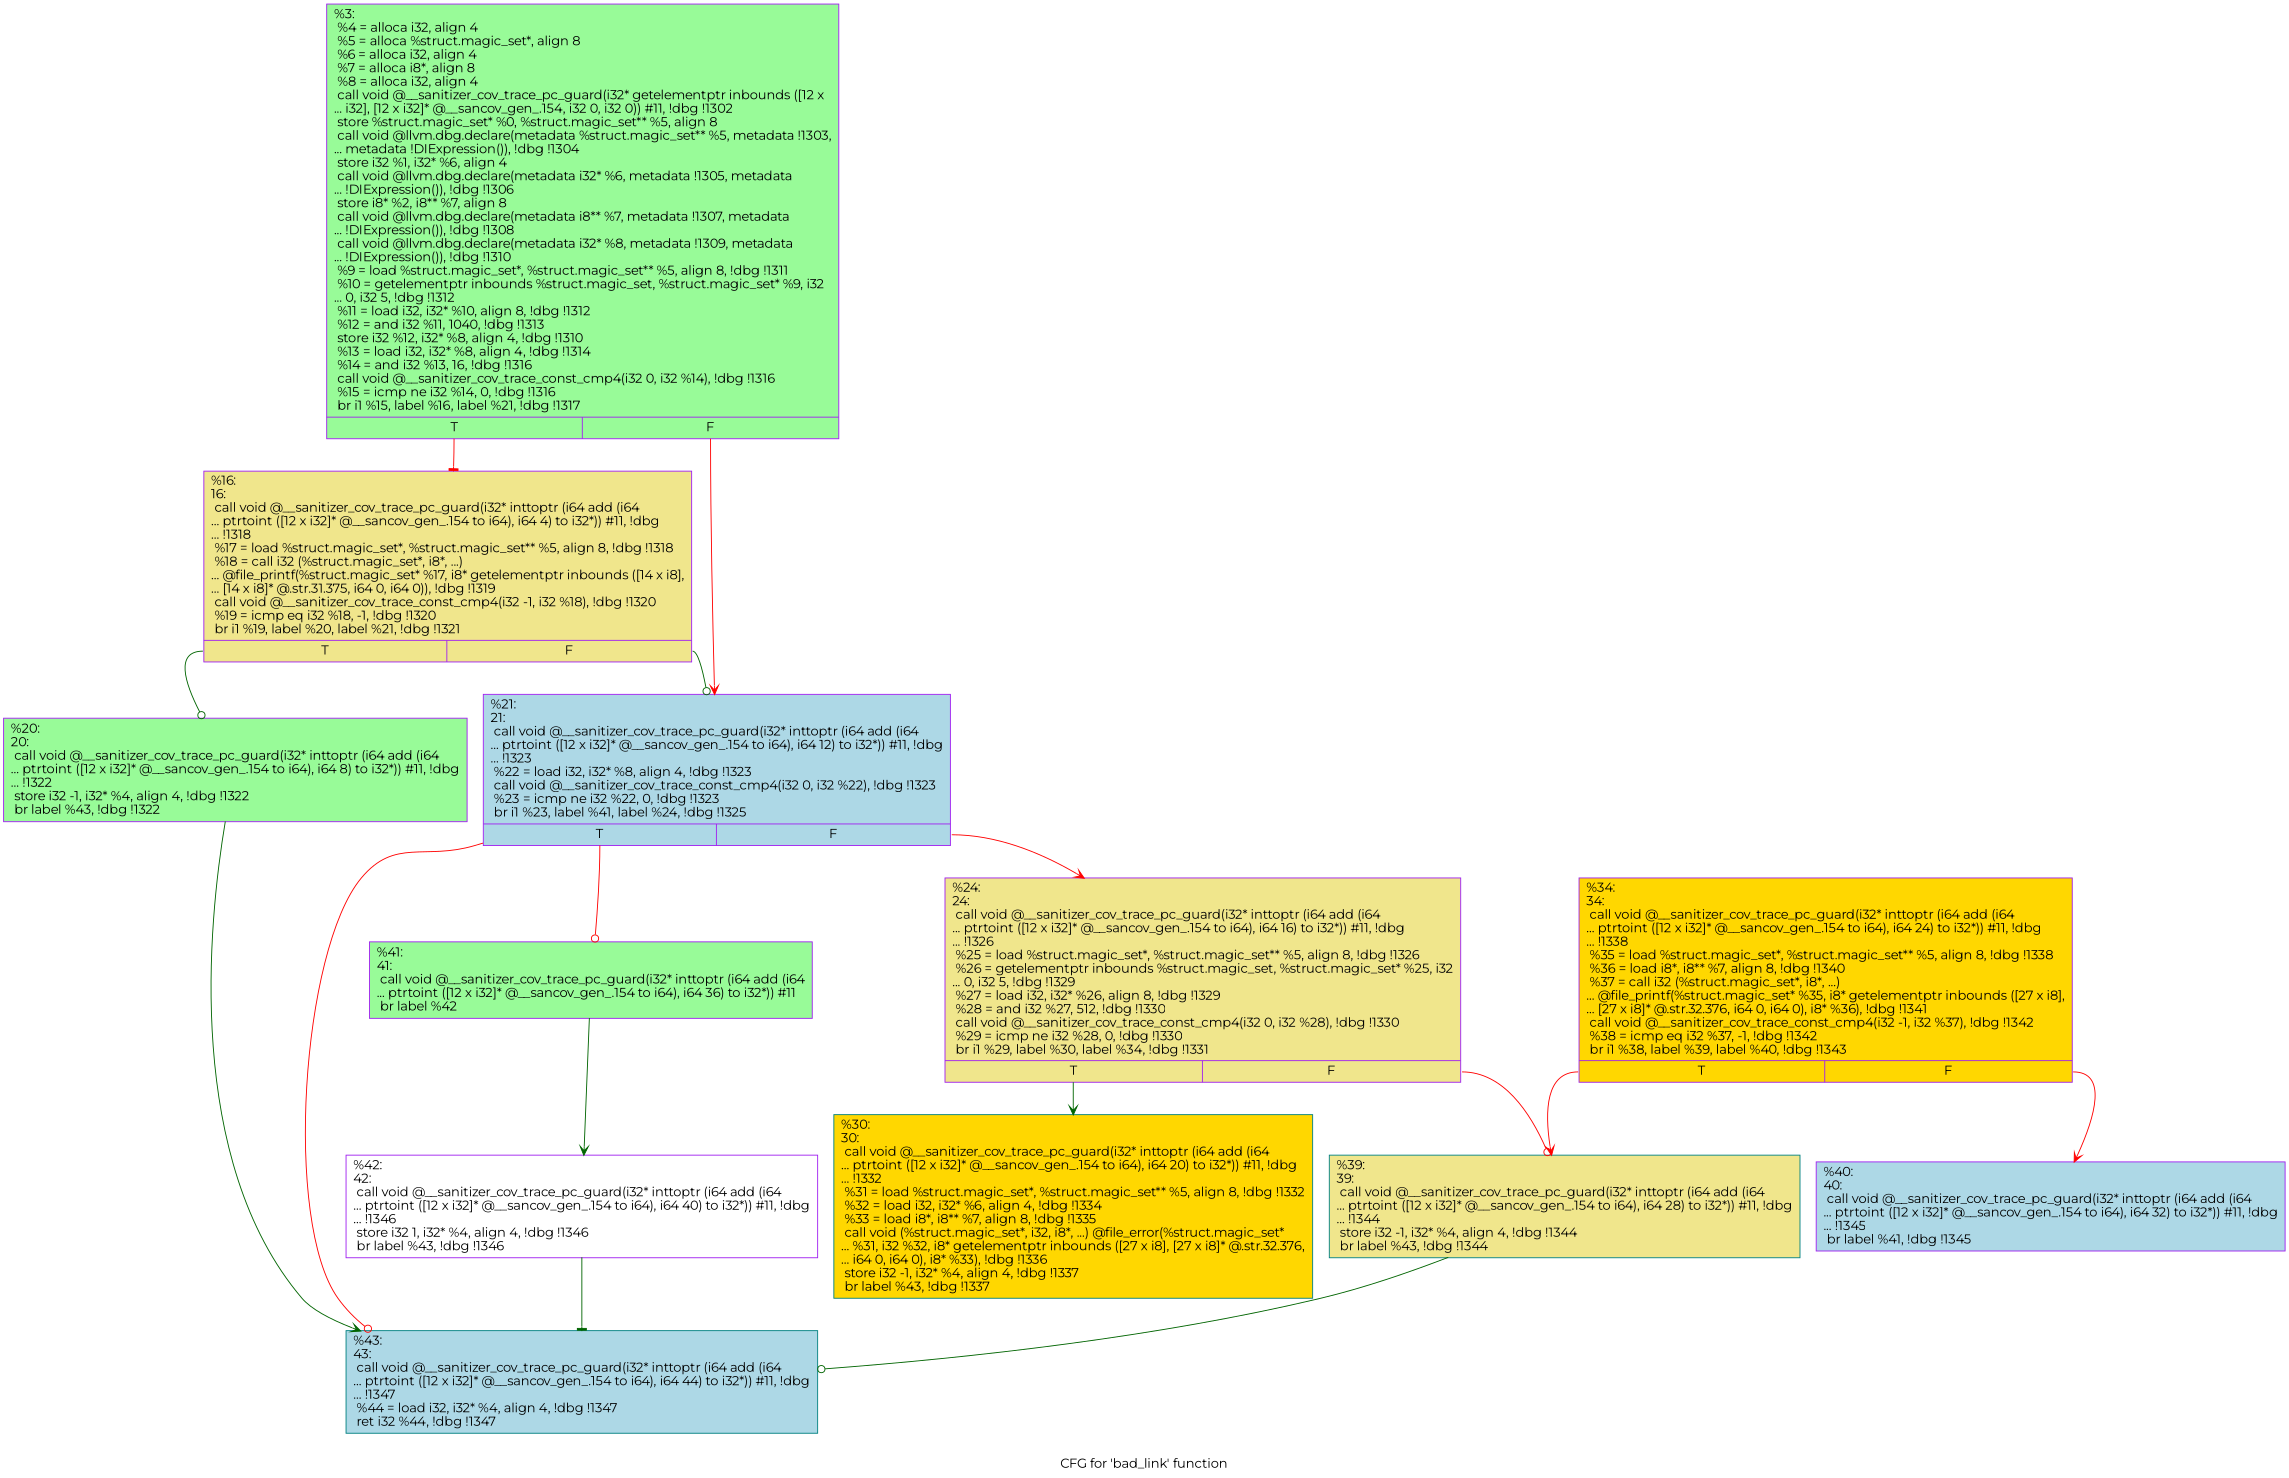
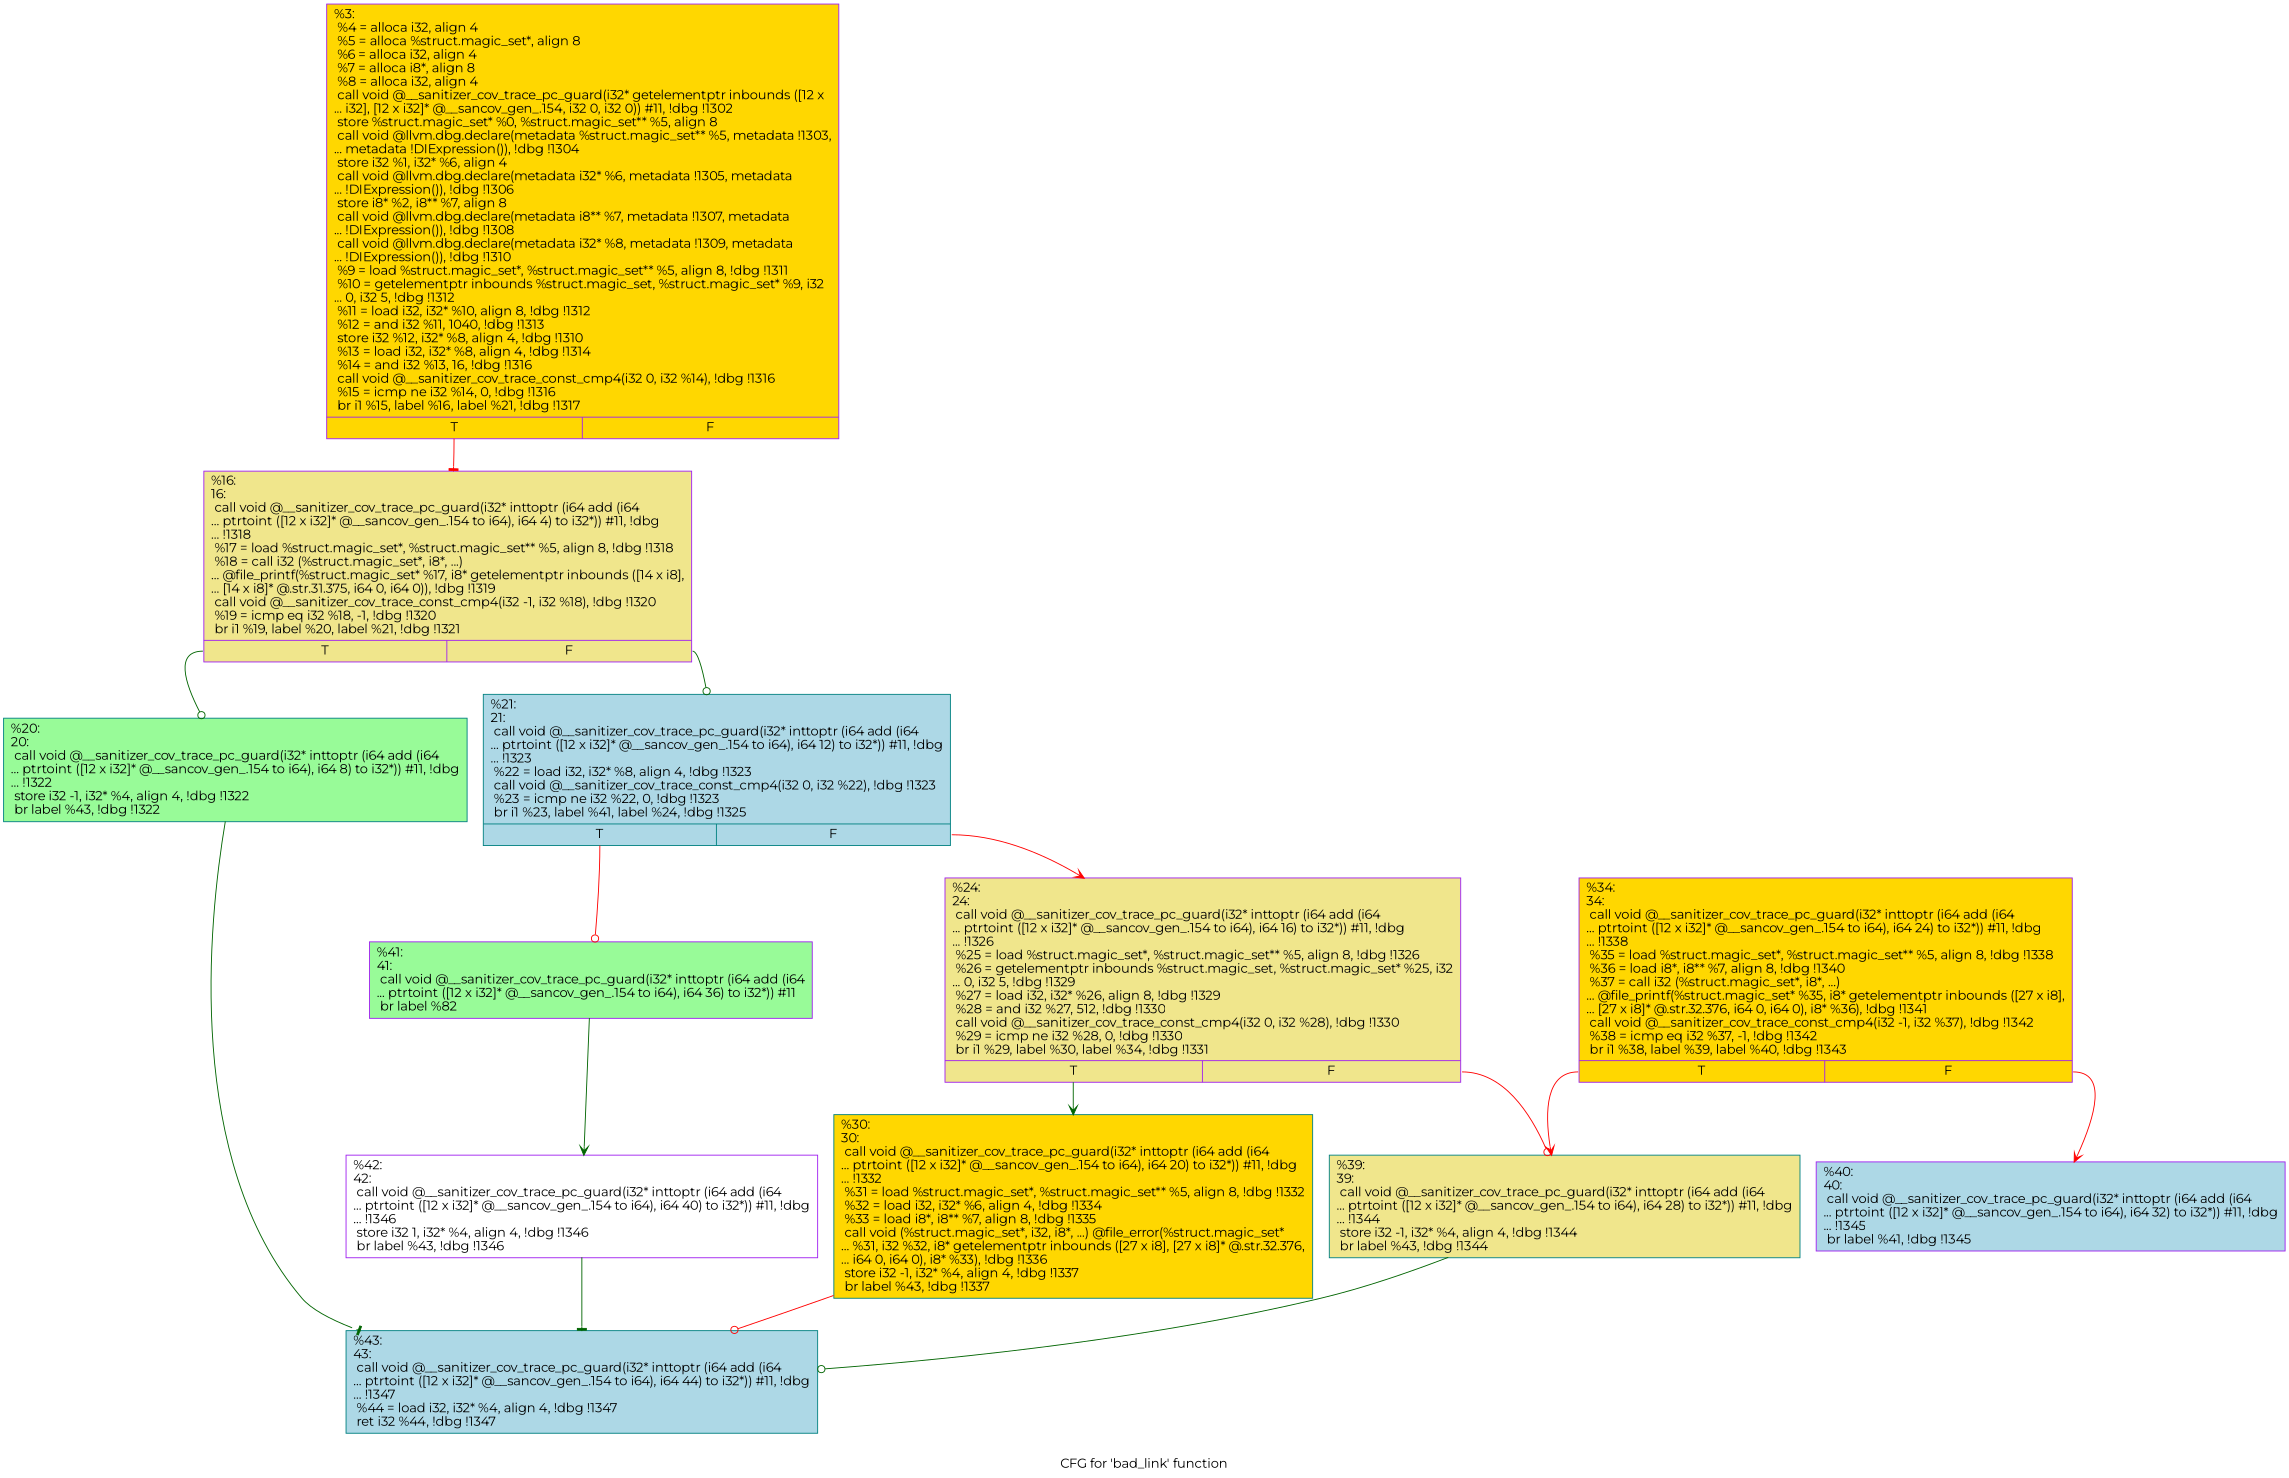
(583, 221) -> (583, 221)
(712, 562) -> none
(235, 770) -> (235, 770)
(717, 770) -> (717, 770)
(417, 1007) -> (417, 1007)
(311, 1040) -> (786, 1312)
(220, 1098) -> (220, 1098)
